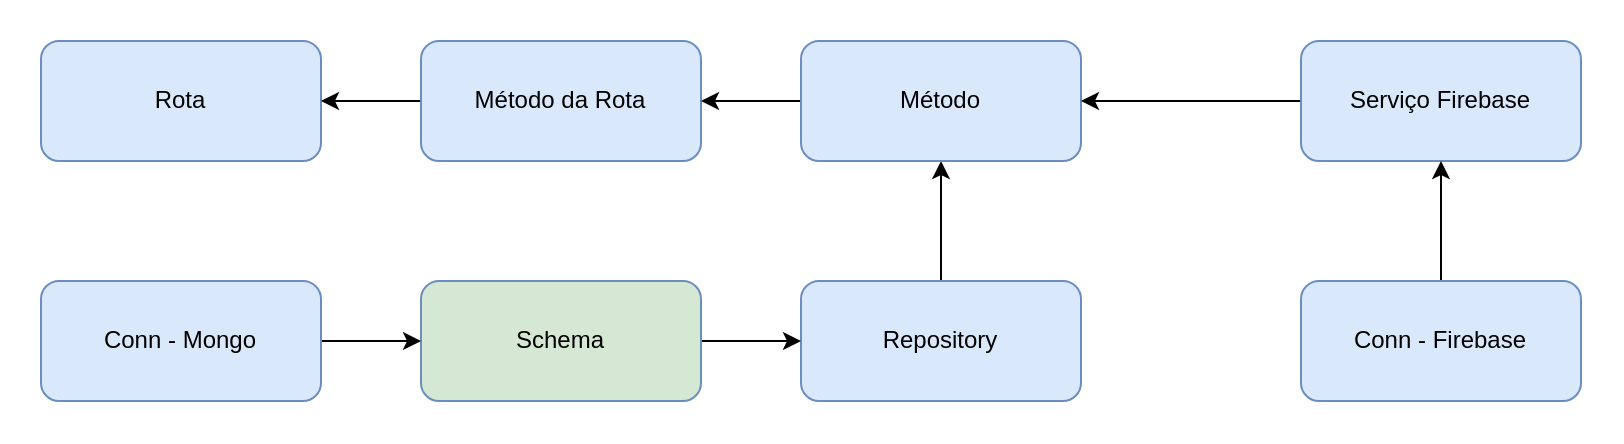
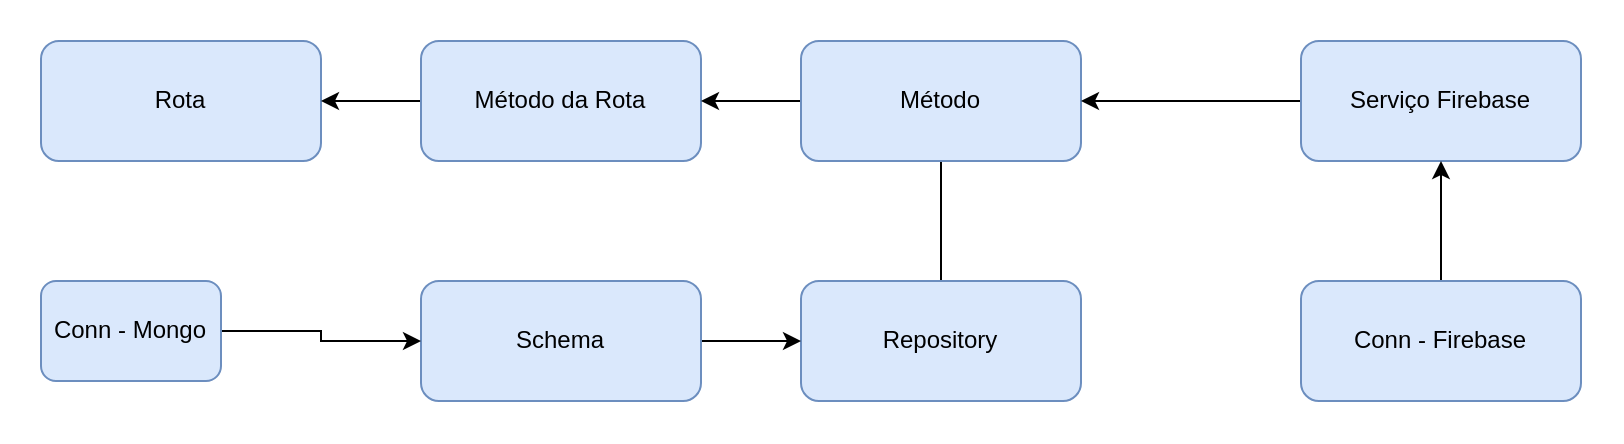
(941, 176) -> (941, 170)
(181, 341) -> (131, 331)
(561, 341) -> (561, 341)
